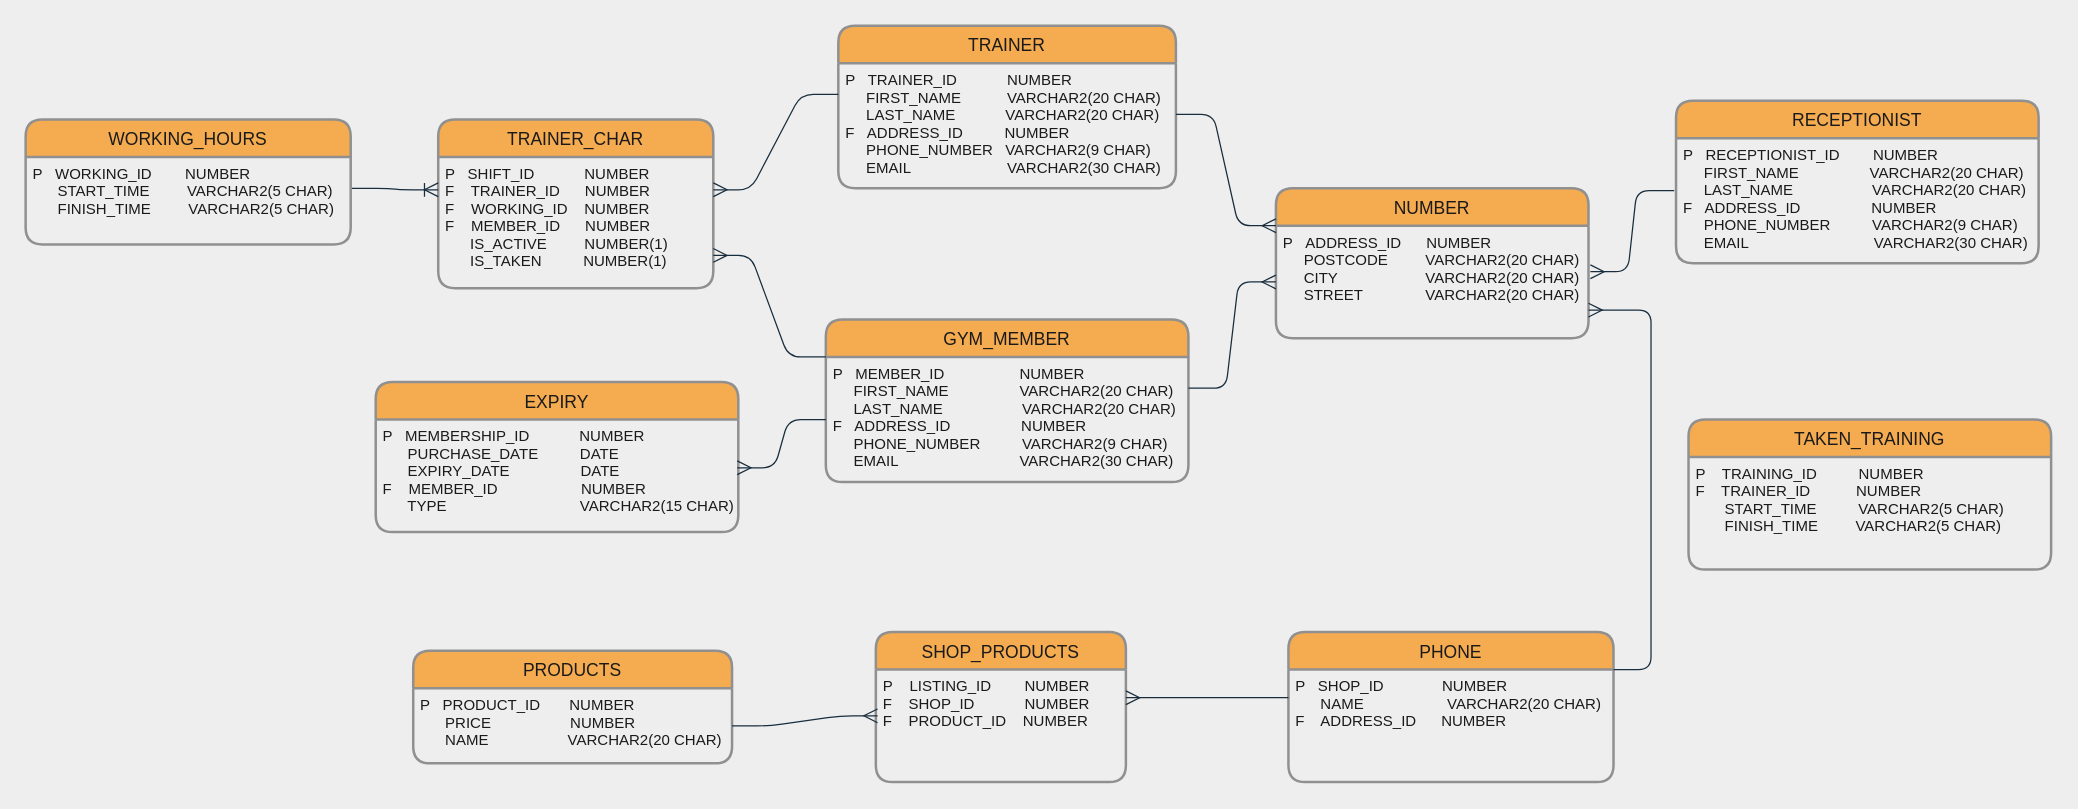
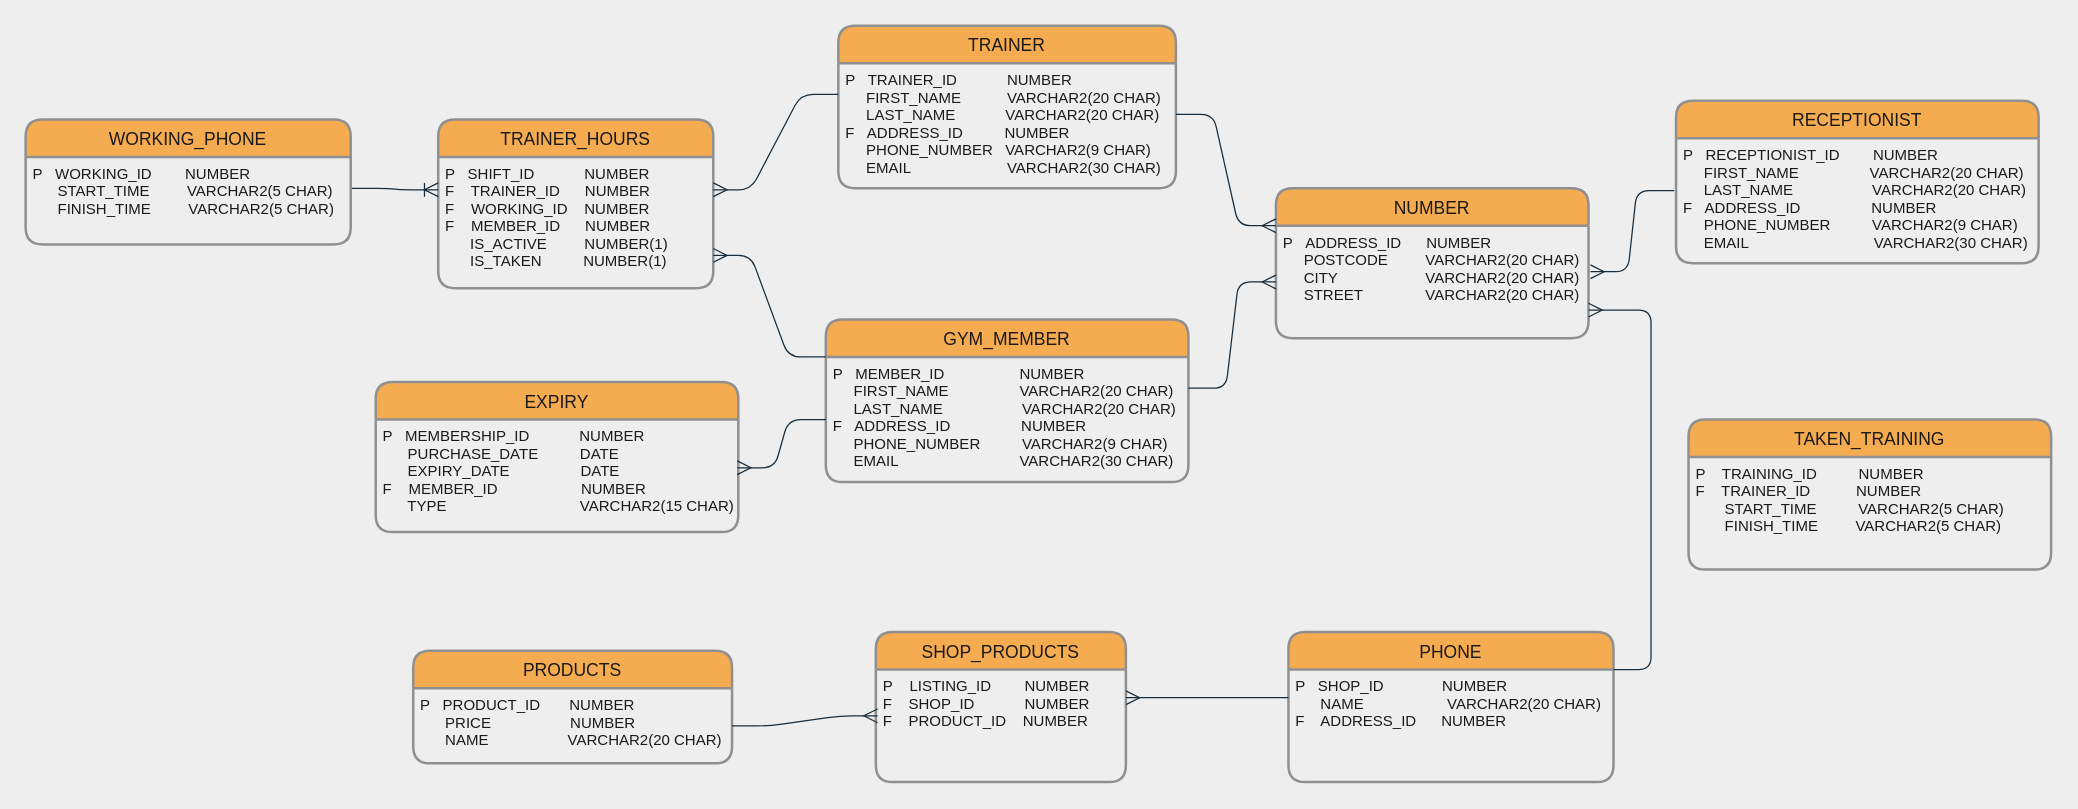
(188, 139) -> (188, 139)
(575, 139) -> (575, 139)
